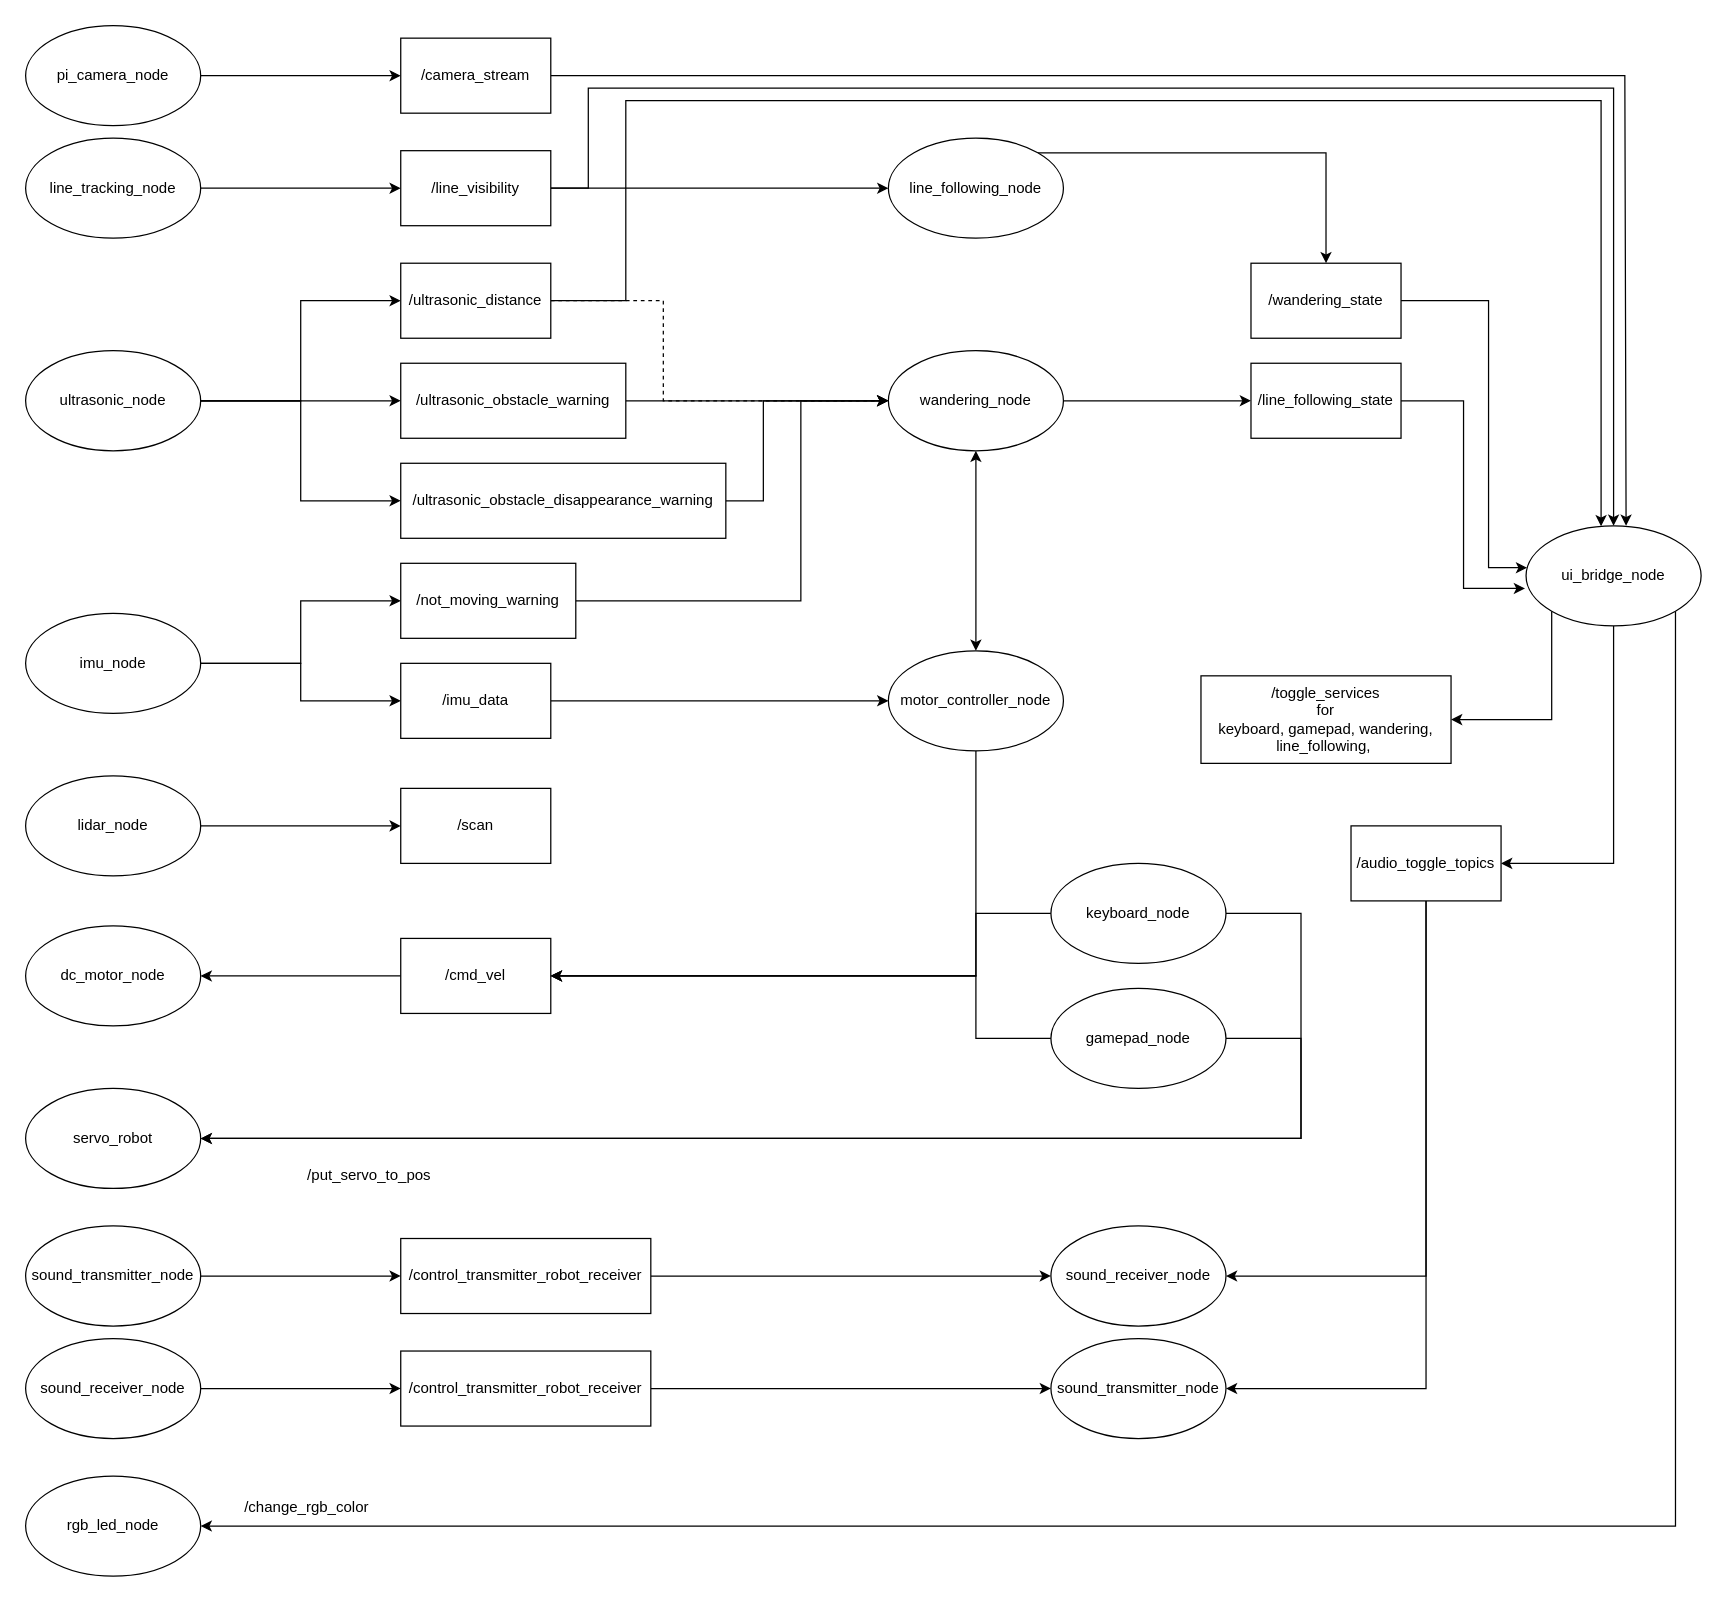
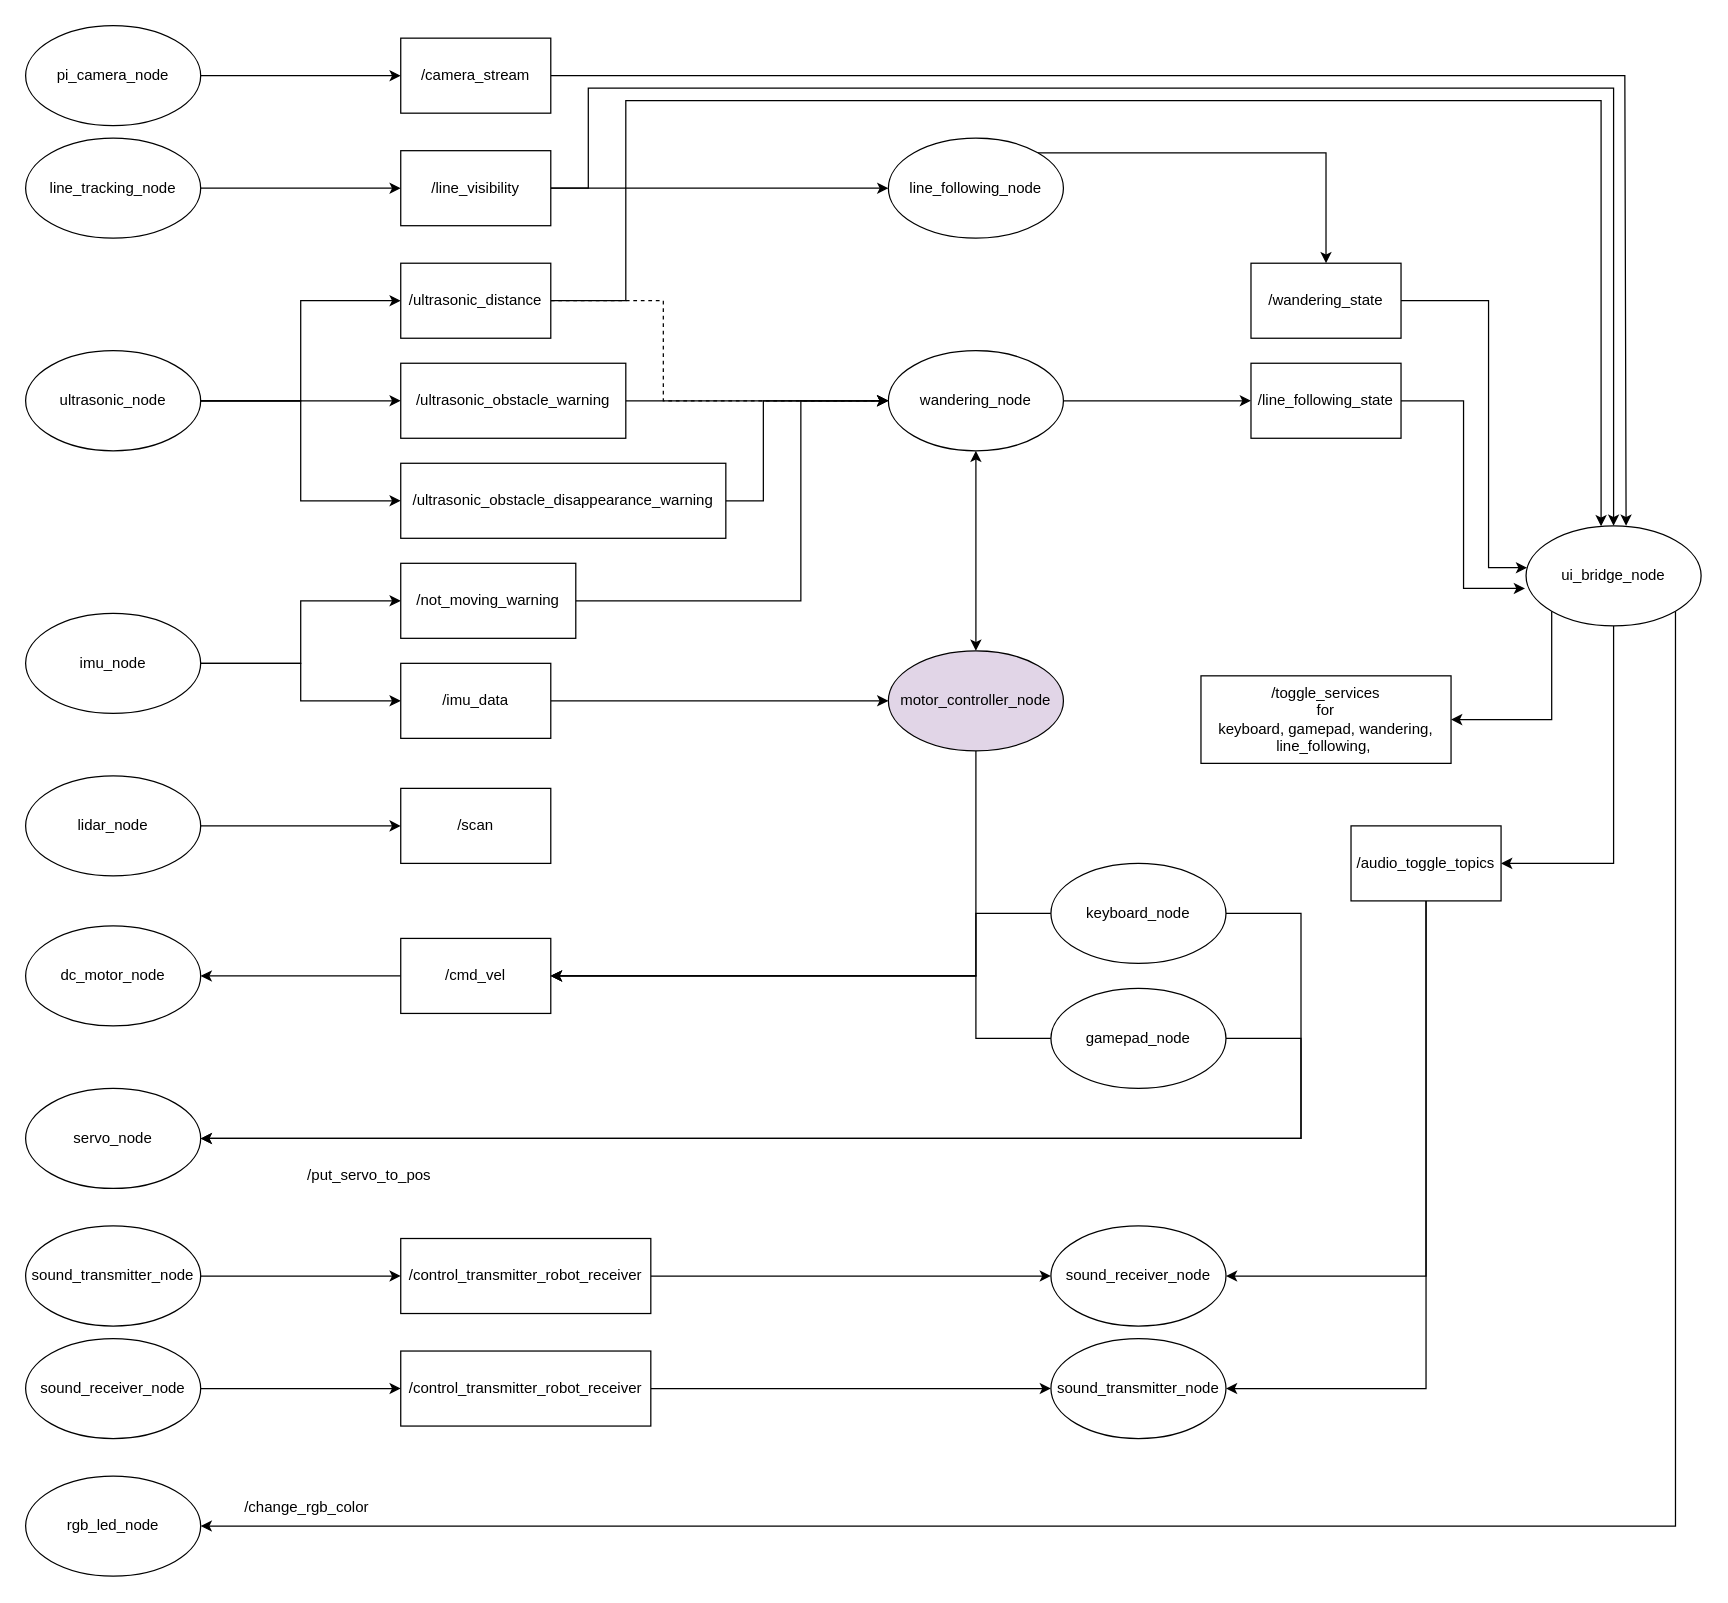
(976, 701) -> (976, 701)
(113, 1138) -> (113, 1138)
